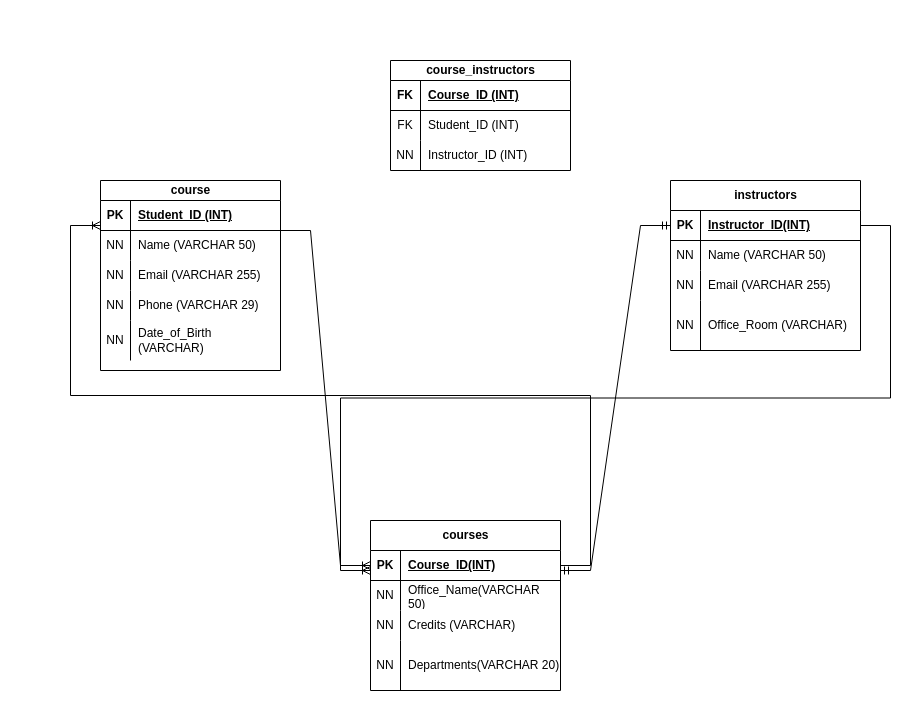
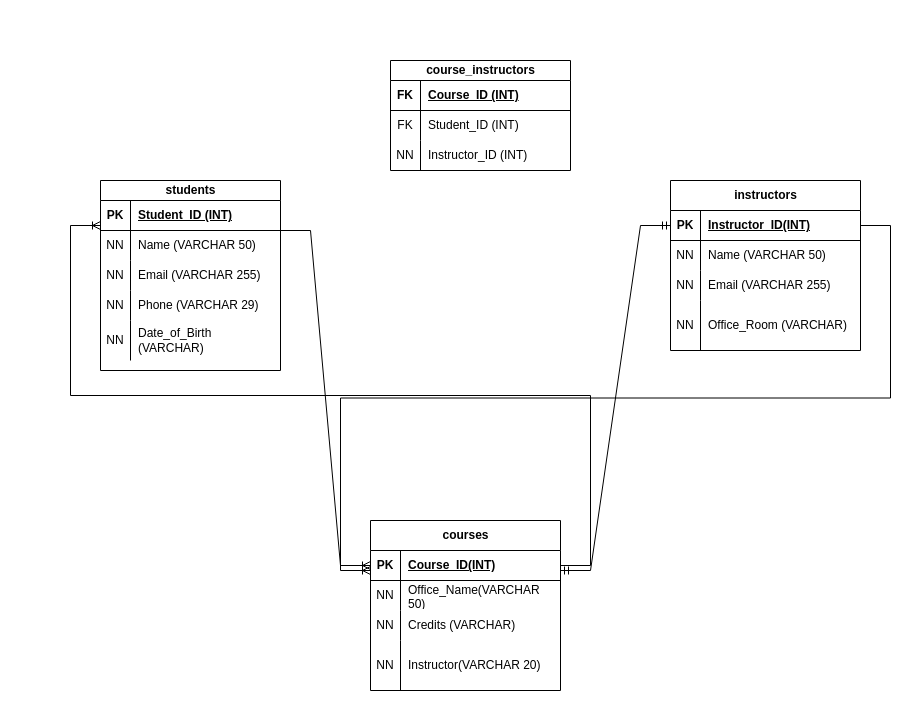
(191, 191) -> (191, 191)
(484, 666) -> (481, 666)
